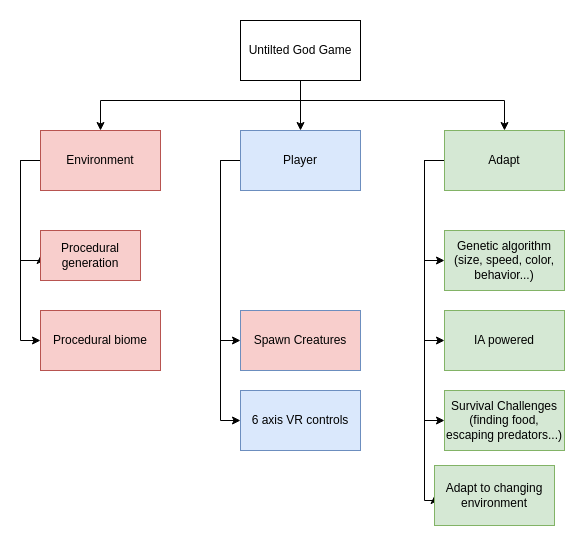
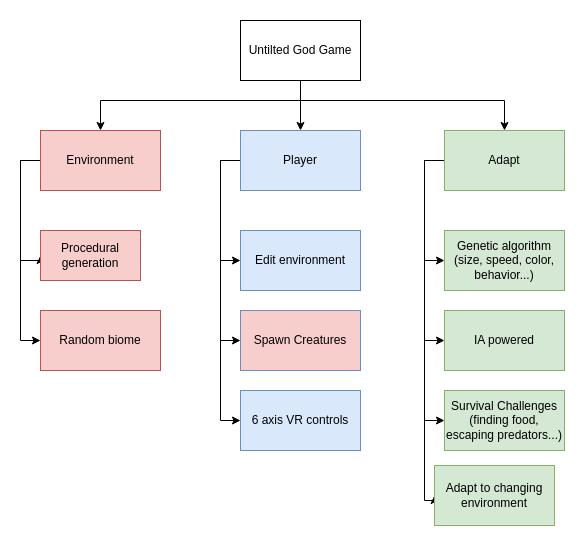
none -> (228, 261)
none -> (301, 261)
(101, 341) -> (101, 341)
